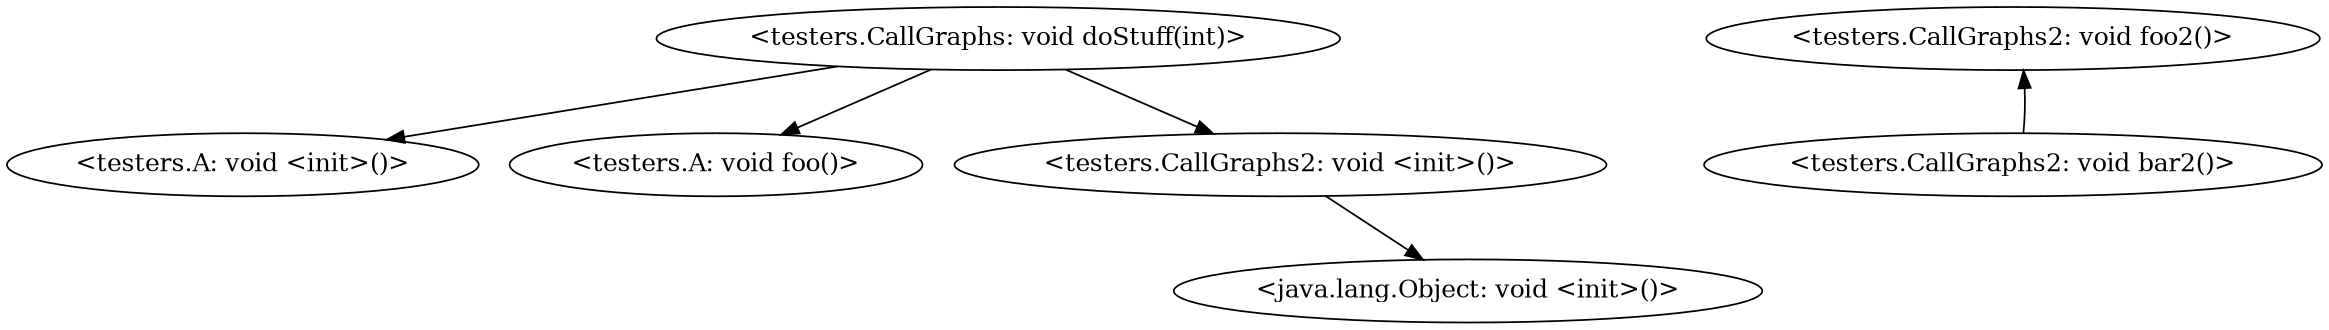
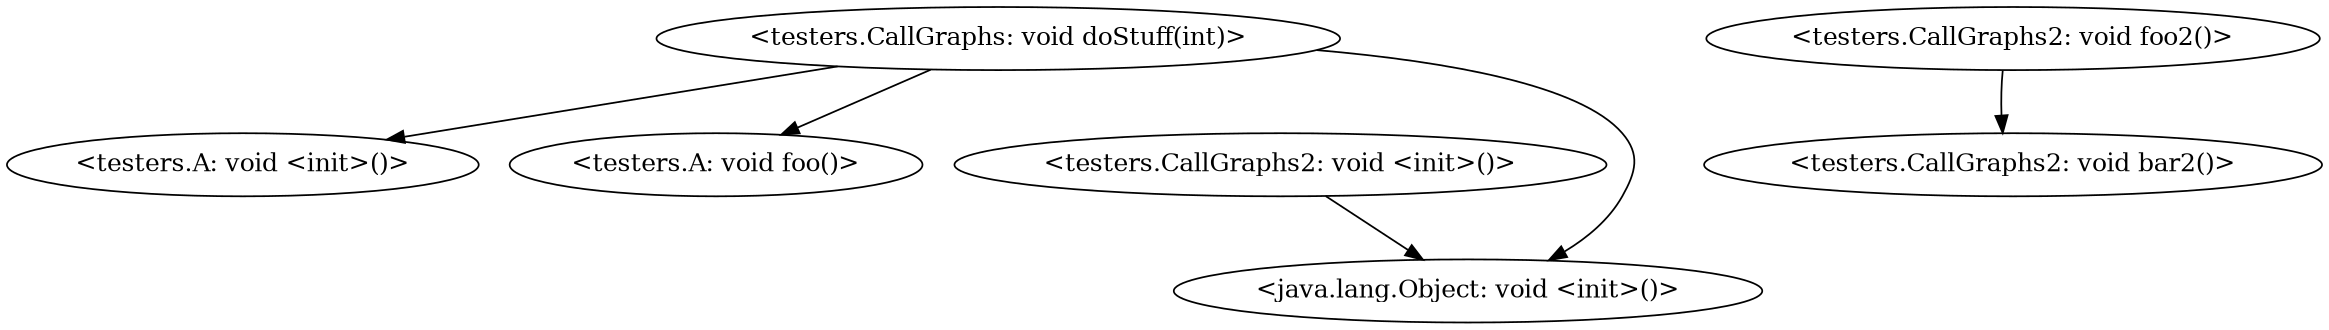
(1132, 98) -> (1548, 91)
(2025, 111) -> (2001, 93)
